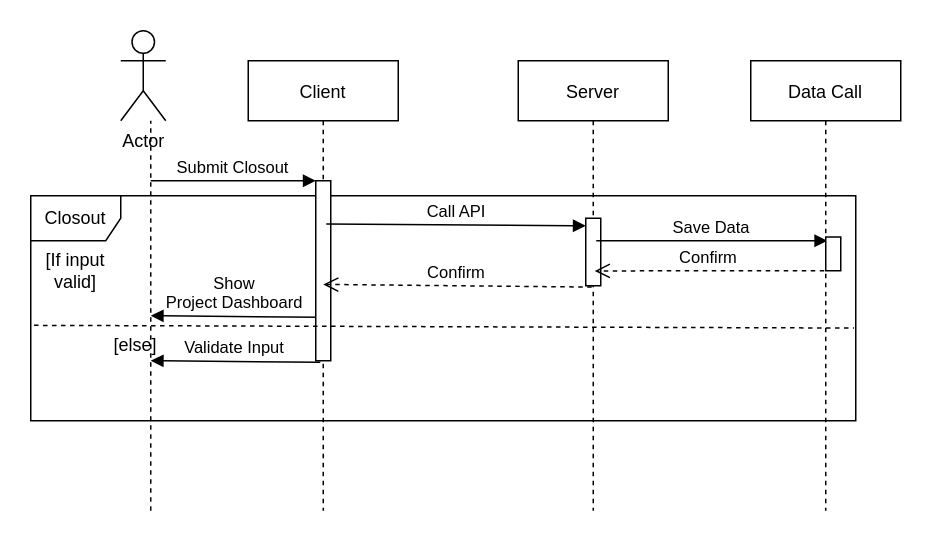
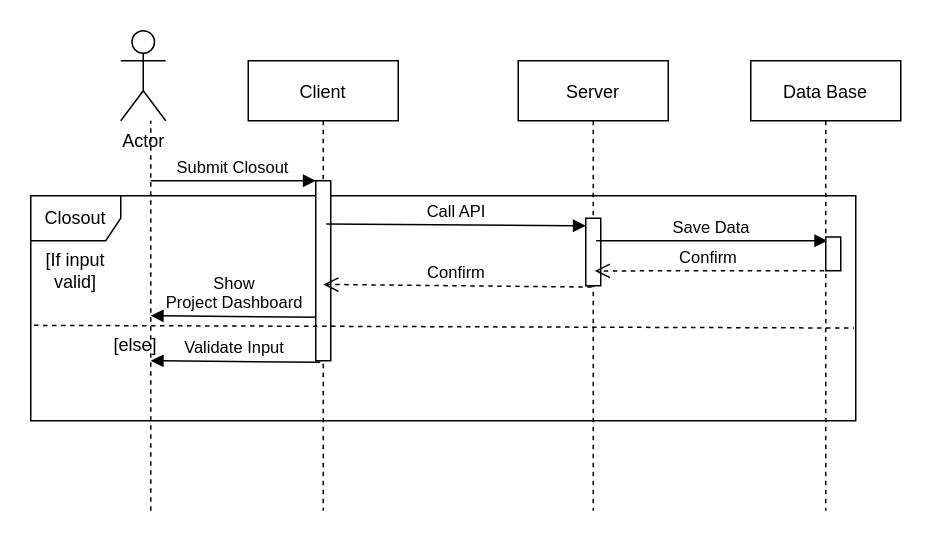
(825, 92) -> (825, 92)
